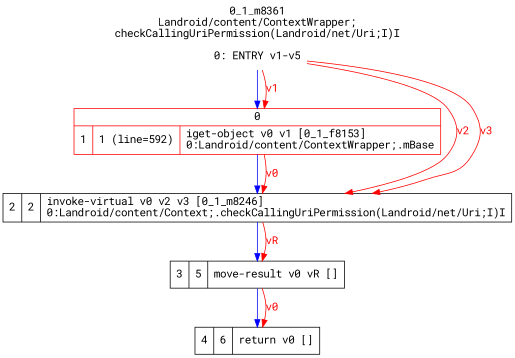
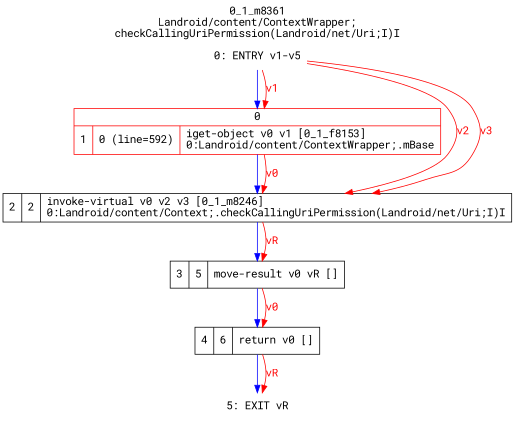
(136, 140) -> (136, 140)
none -> (257, 407)
